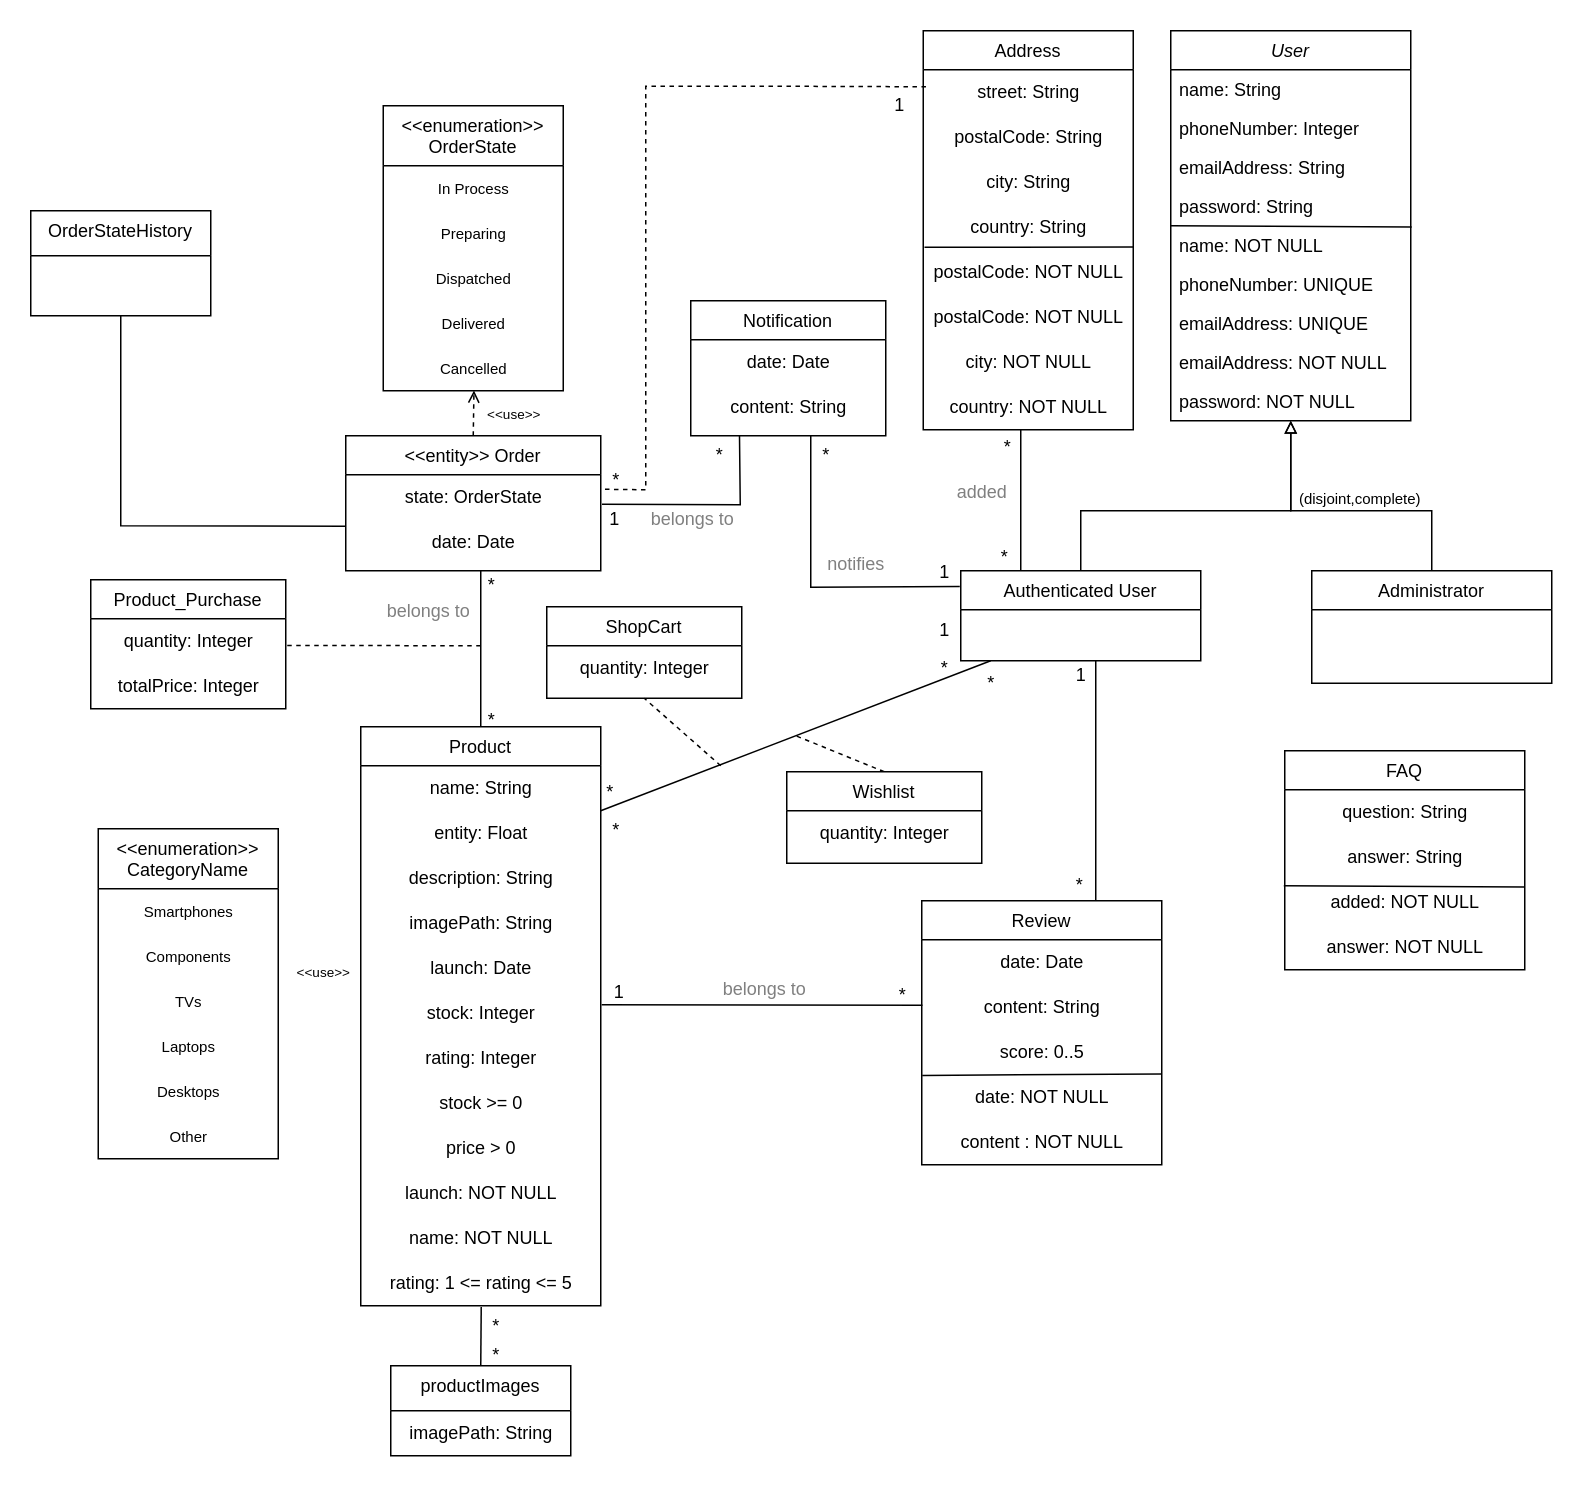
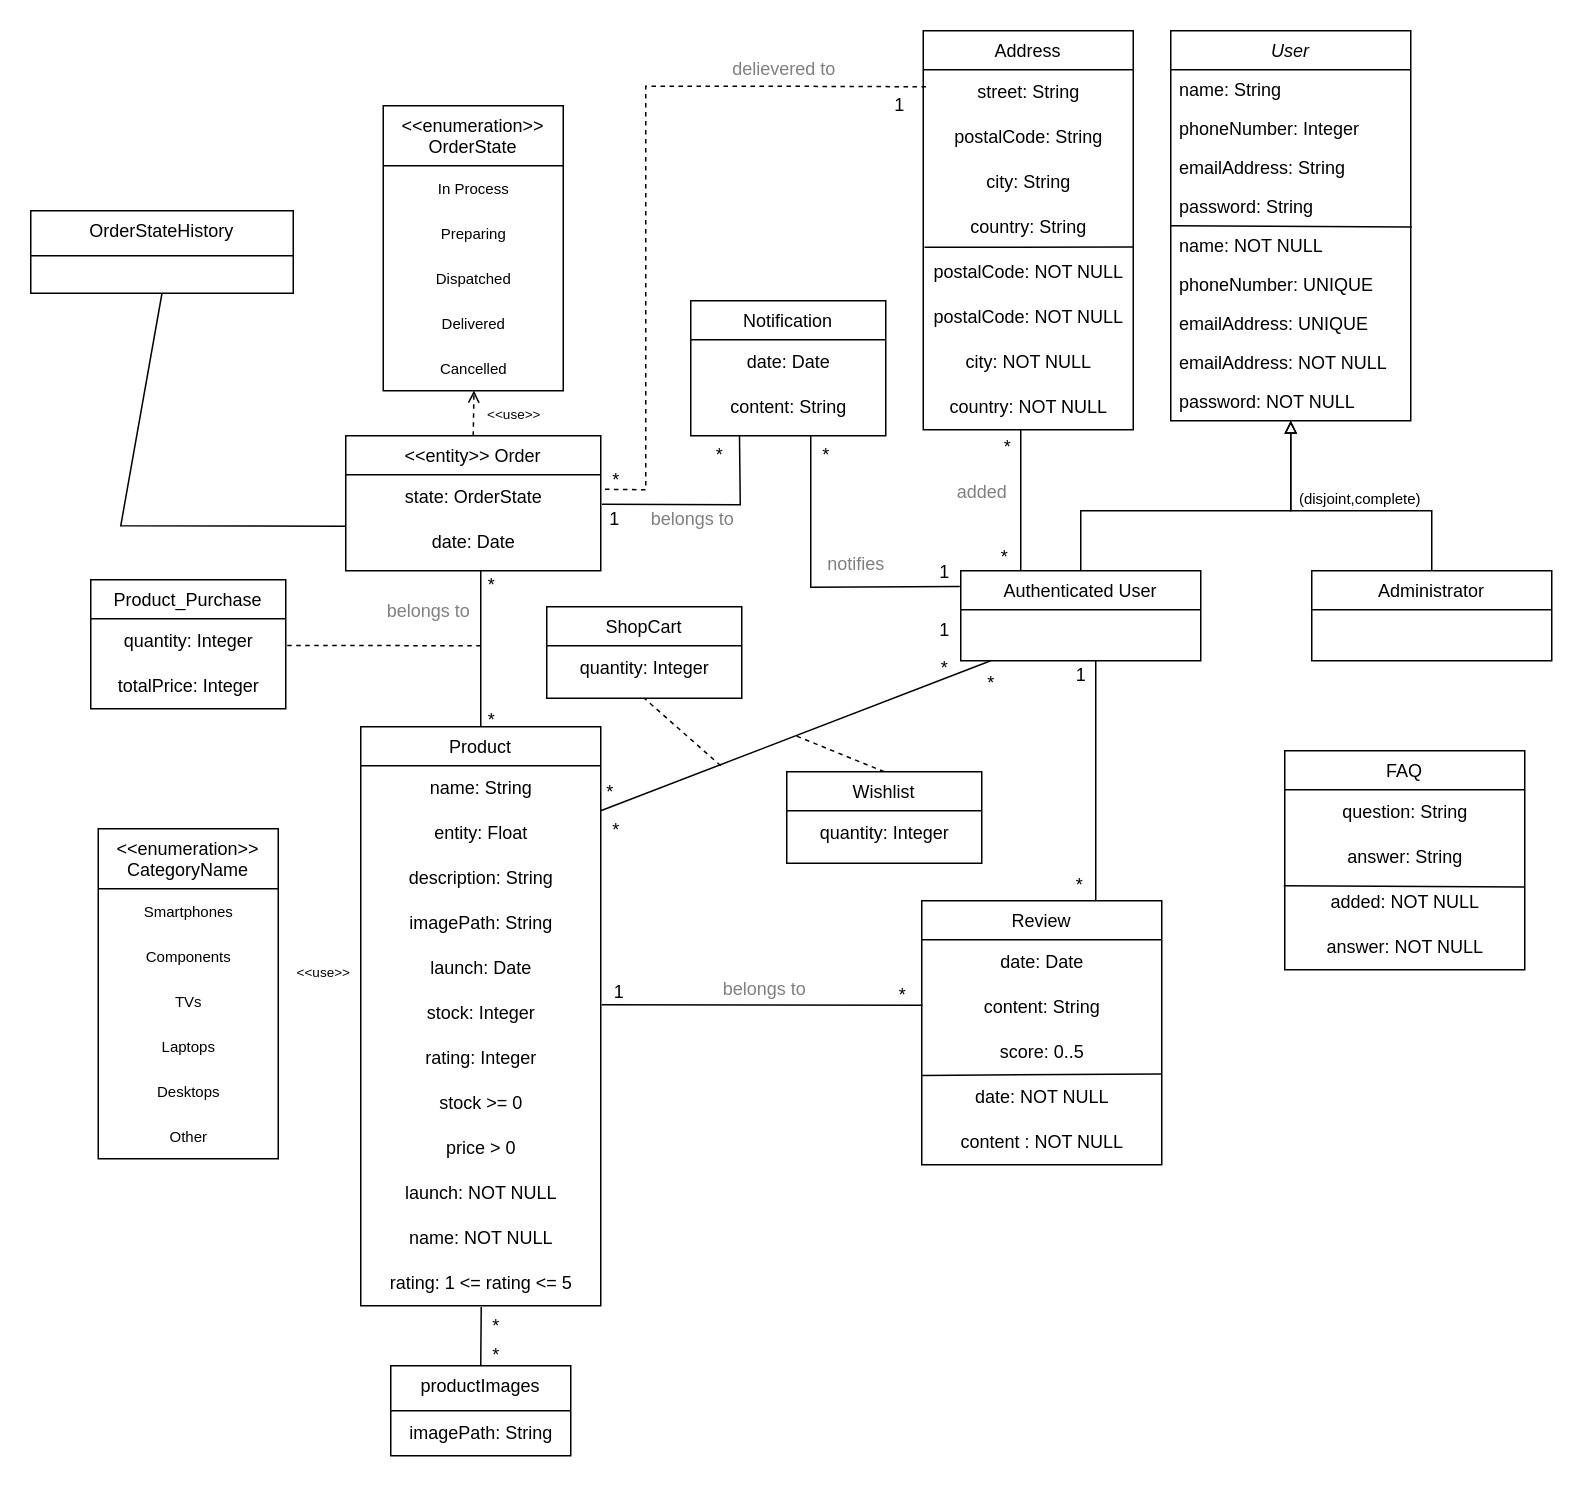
none -> (784, 70)
(121, 263) -> (162, 252)
(1432, 627) -> (1432, 616)
